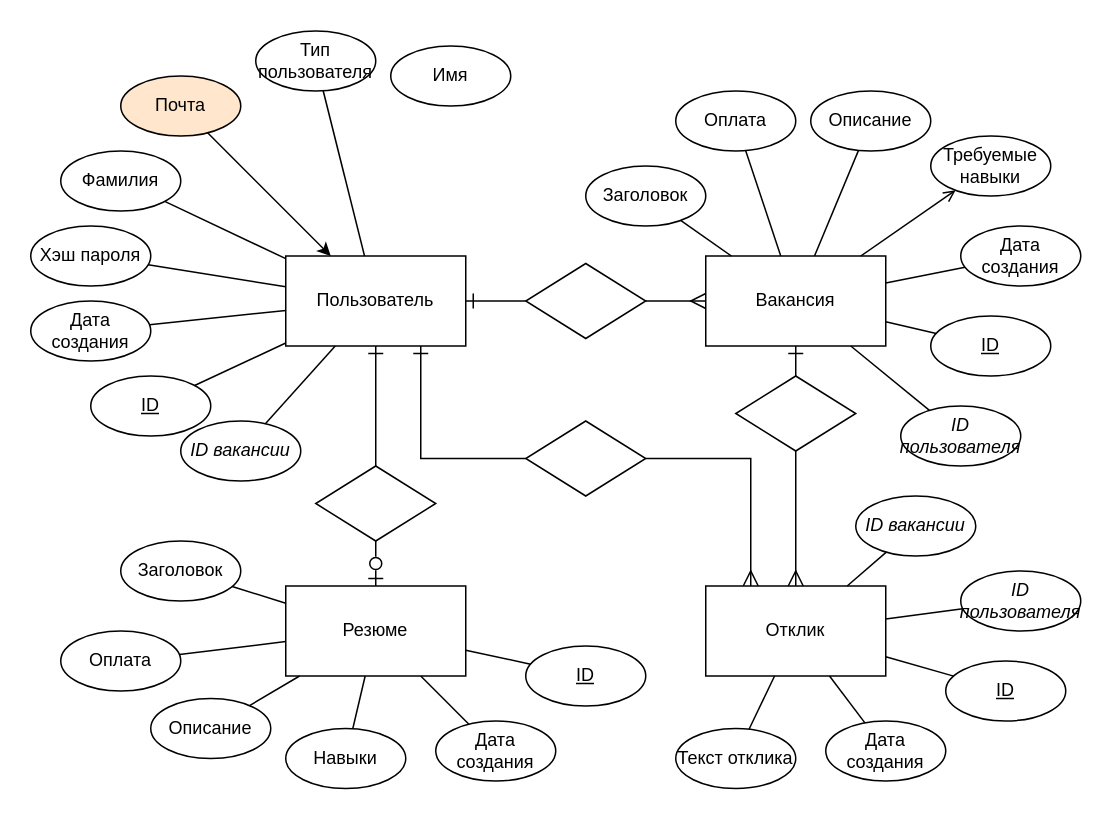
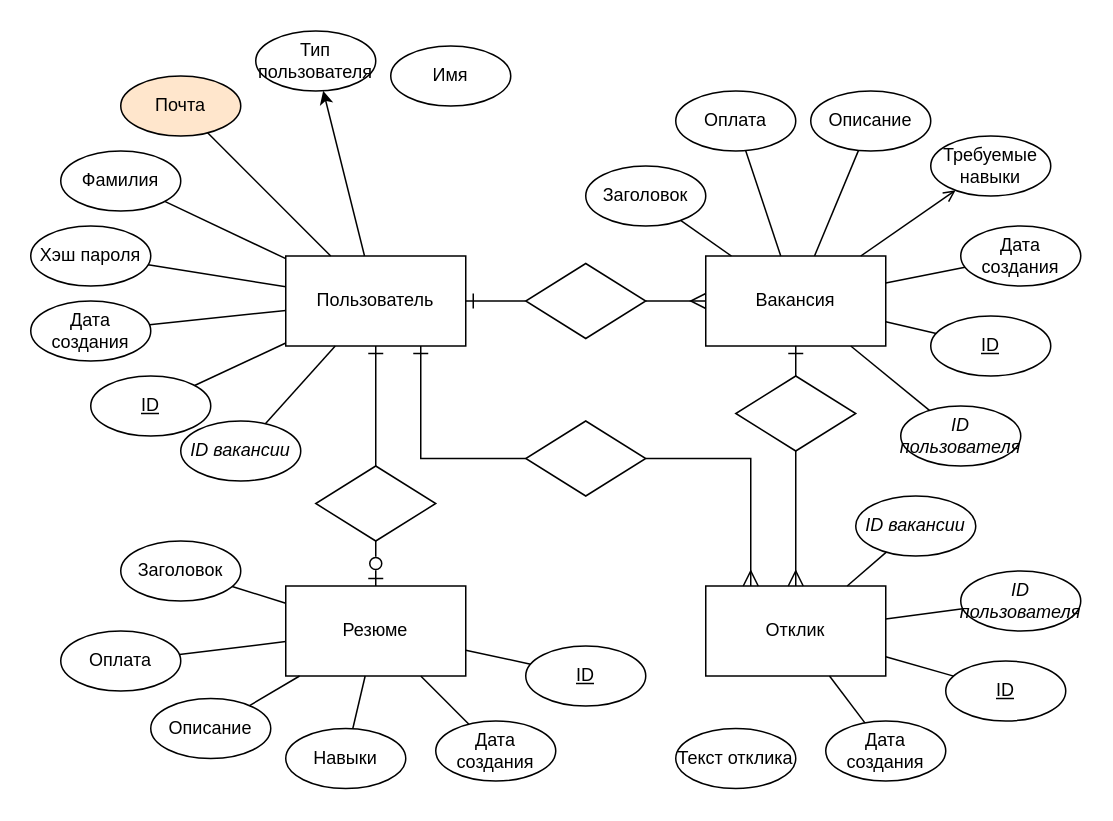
(325, 98) -> (326, 102)
(323, 248) -> (326, 251)
(762, 703) -> none
